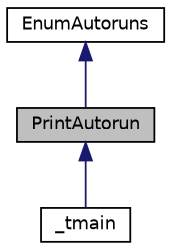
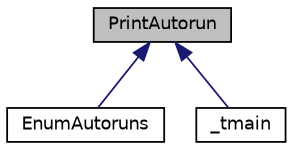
(86, 84) -> (118, 82)
